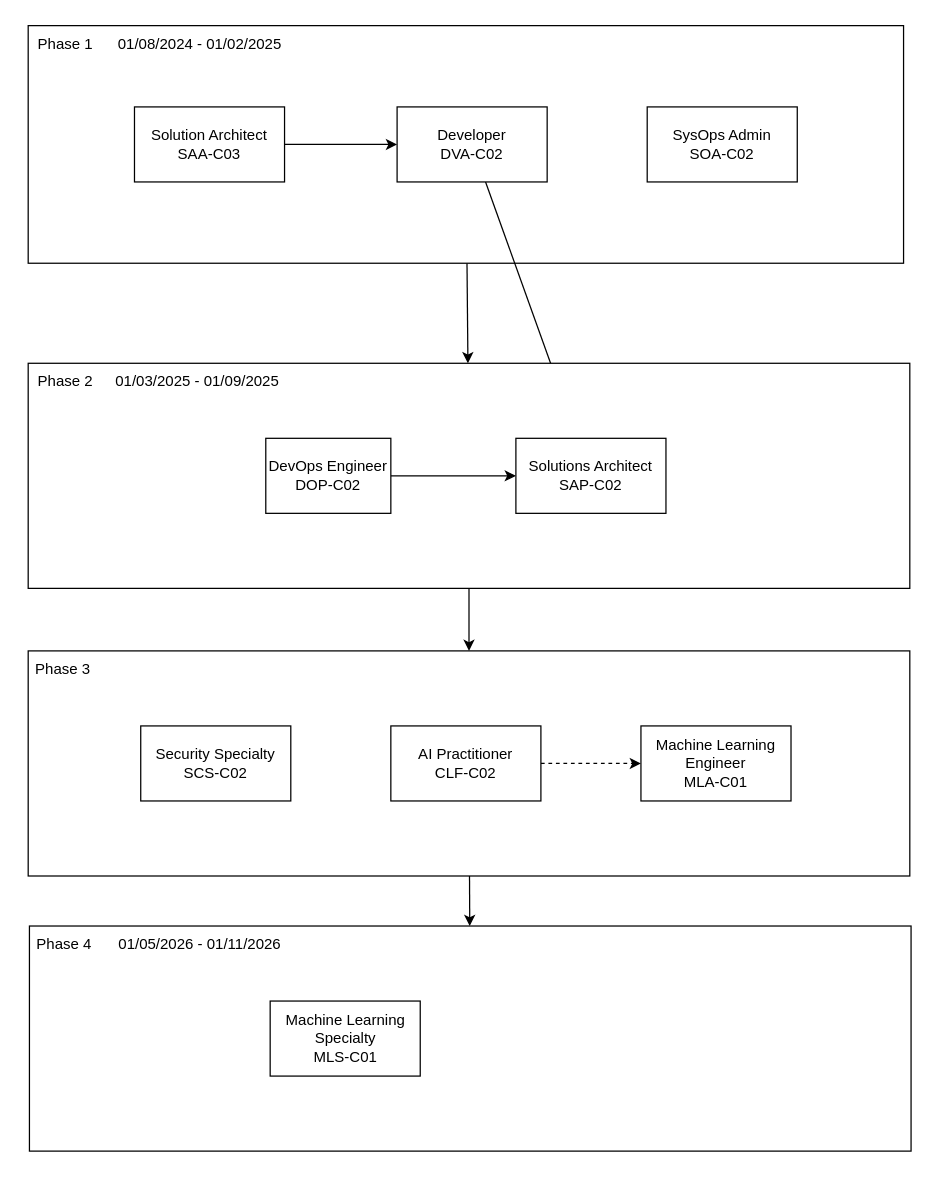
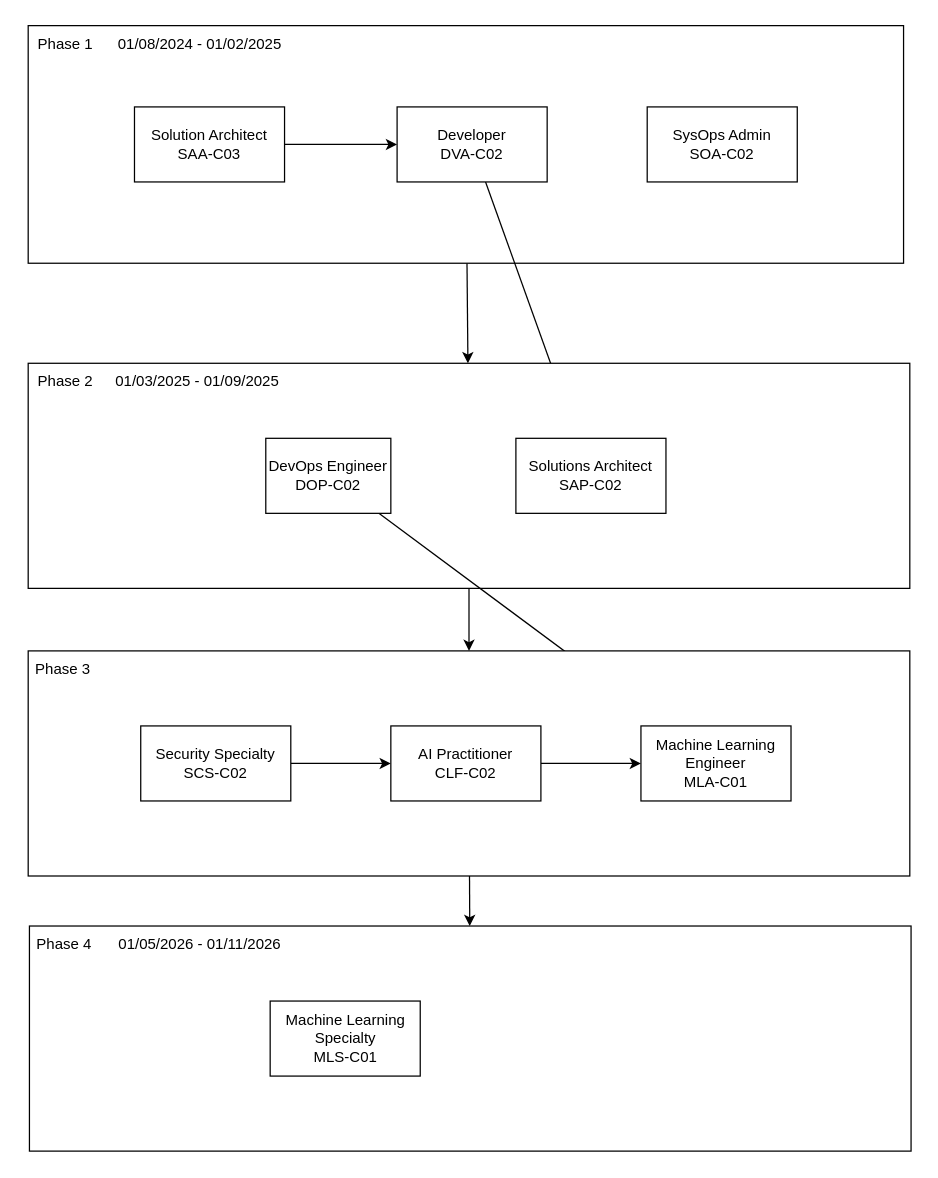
(449, 476) -> (471, 582)
none -> (337, 763)
(587, 763) -> (587, 763)
